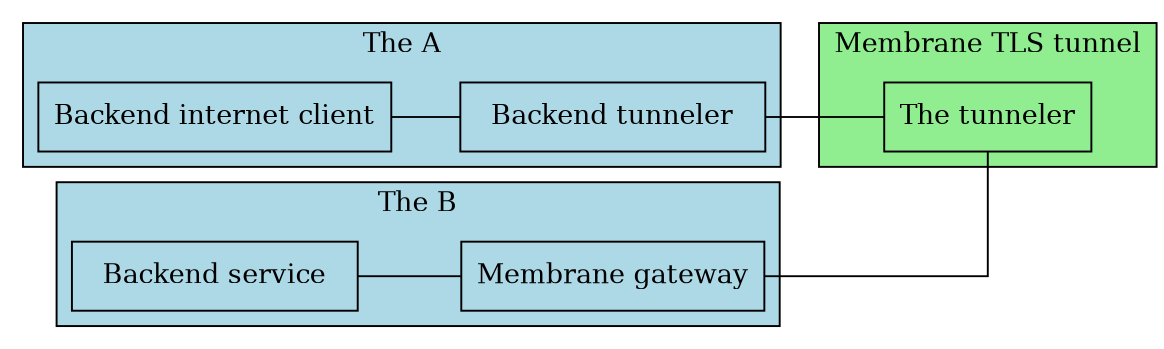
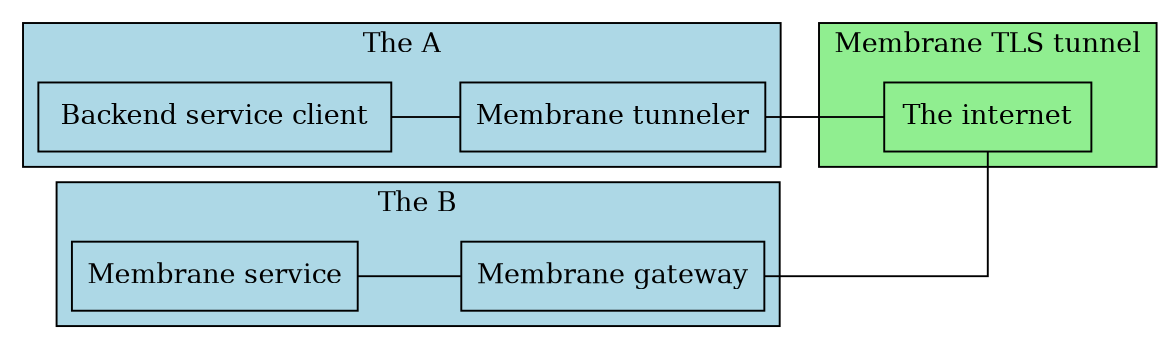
(215, 117) -> (215, 117)
(613, 117) -> (613, 117)
(988, 117) -> (988, 117)
(215, 276) -> (215, 276)
